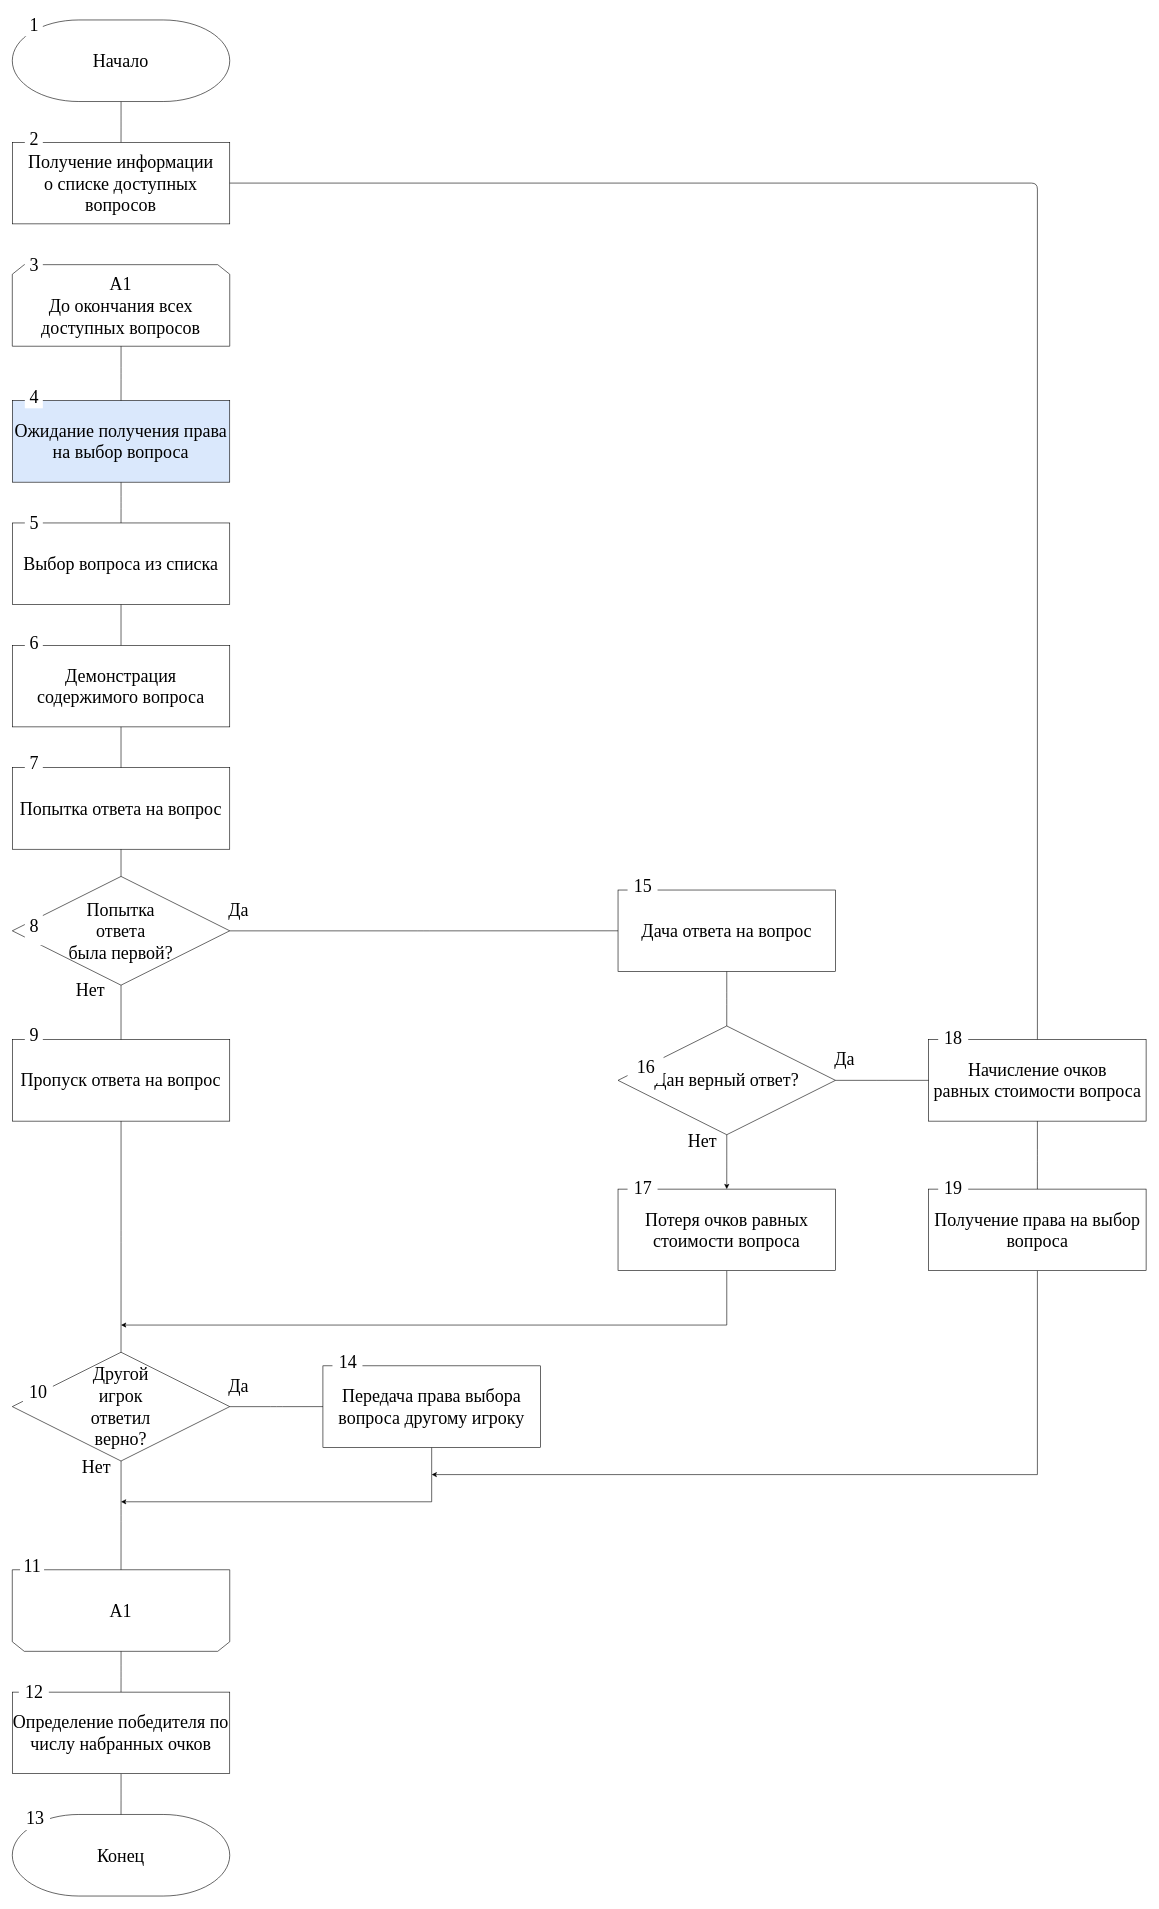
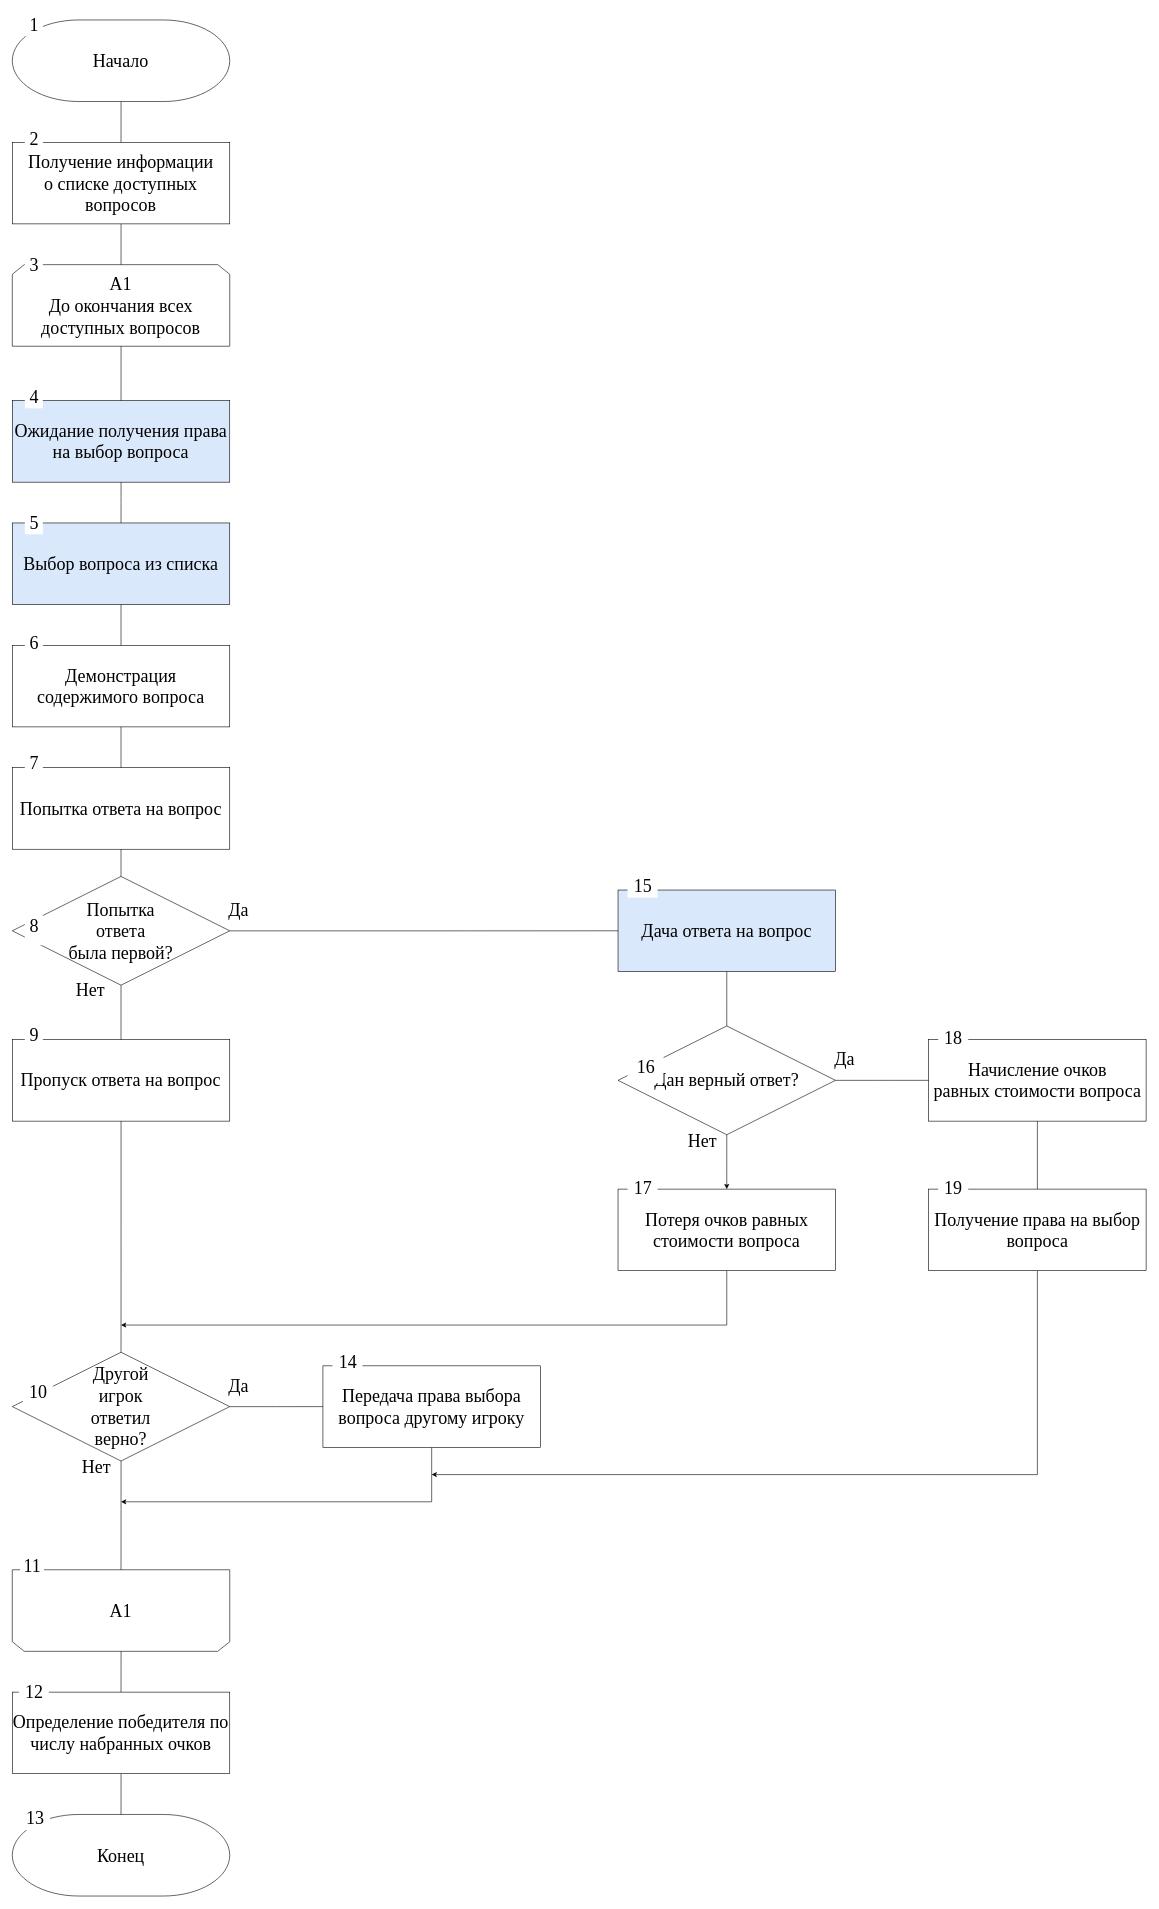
(1038, 208) -> (121, 244)
(121, 564) -> (121, 564)
(727, 931) -> (727, 931)
